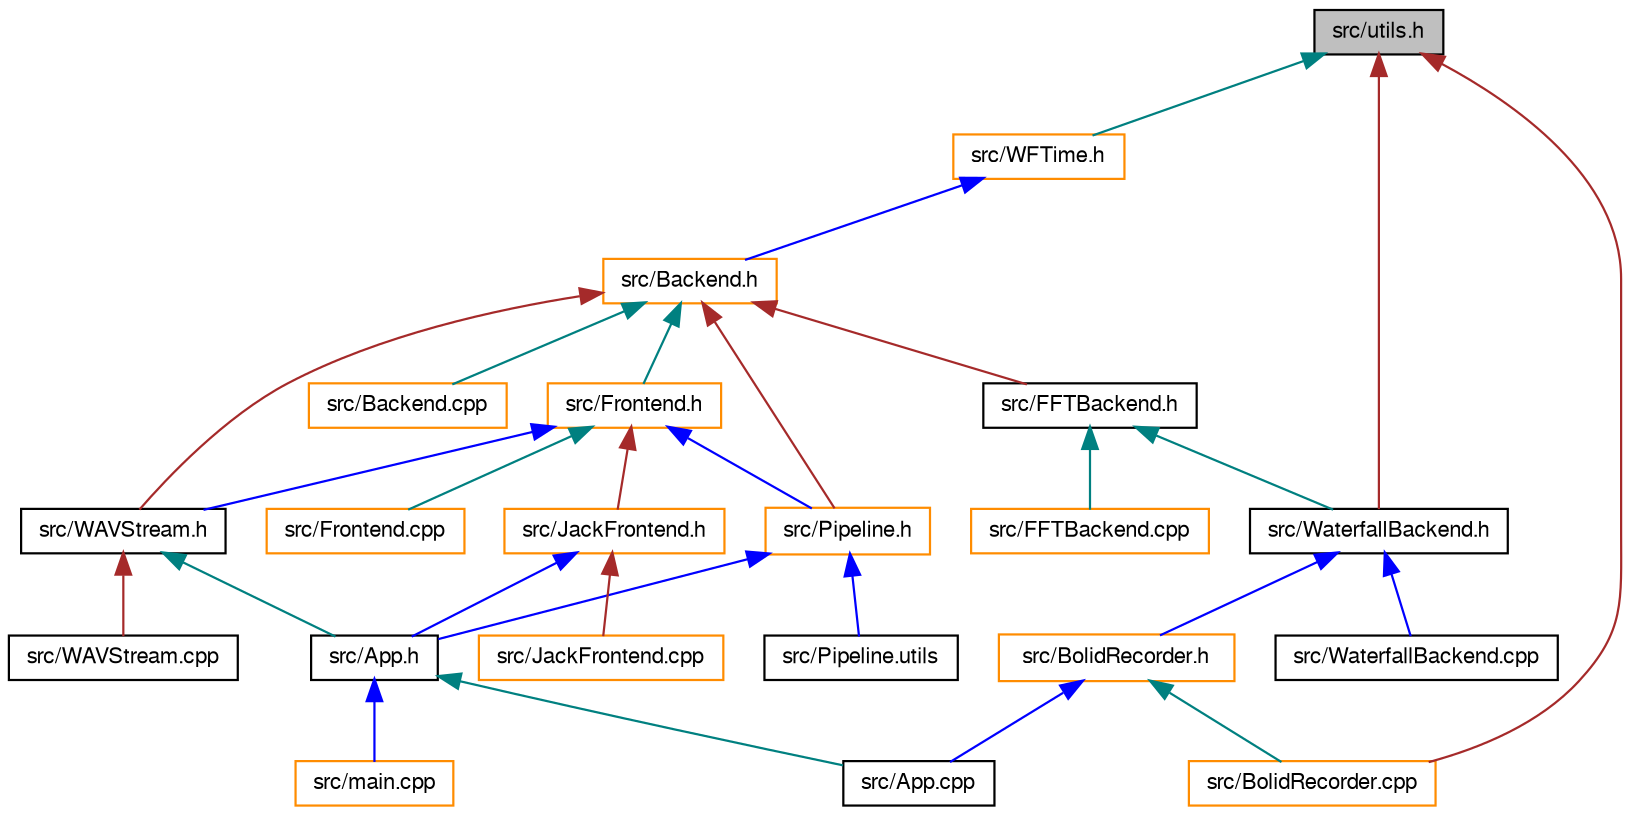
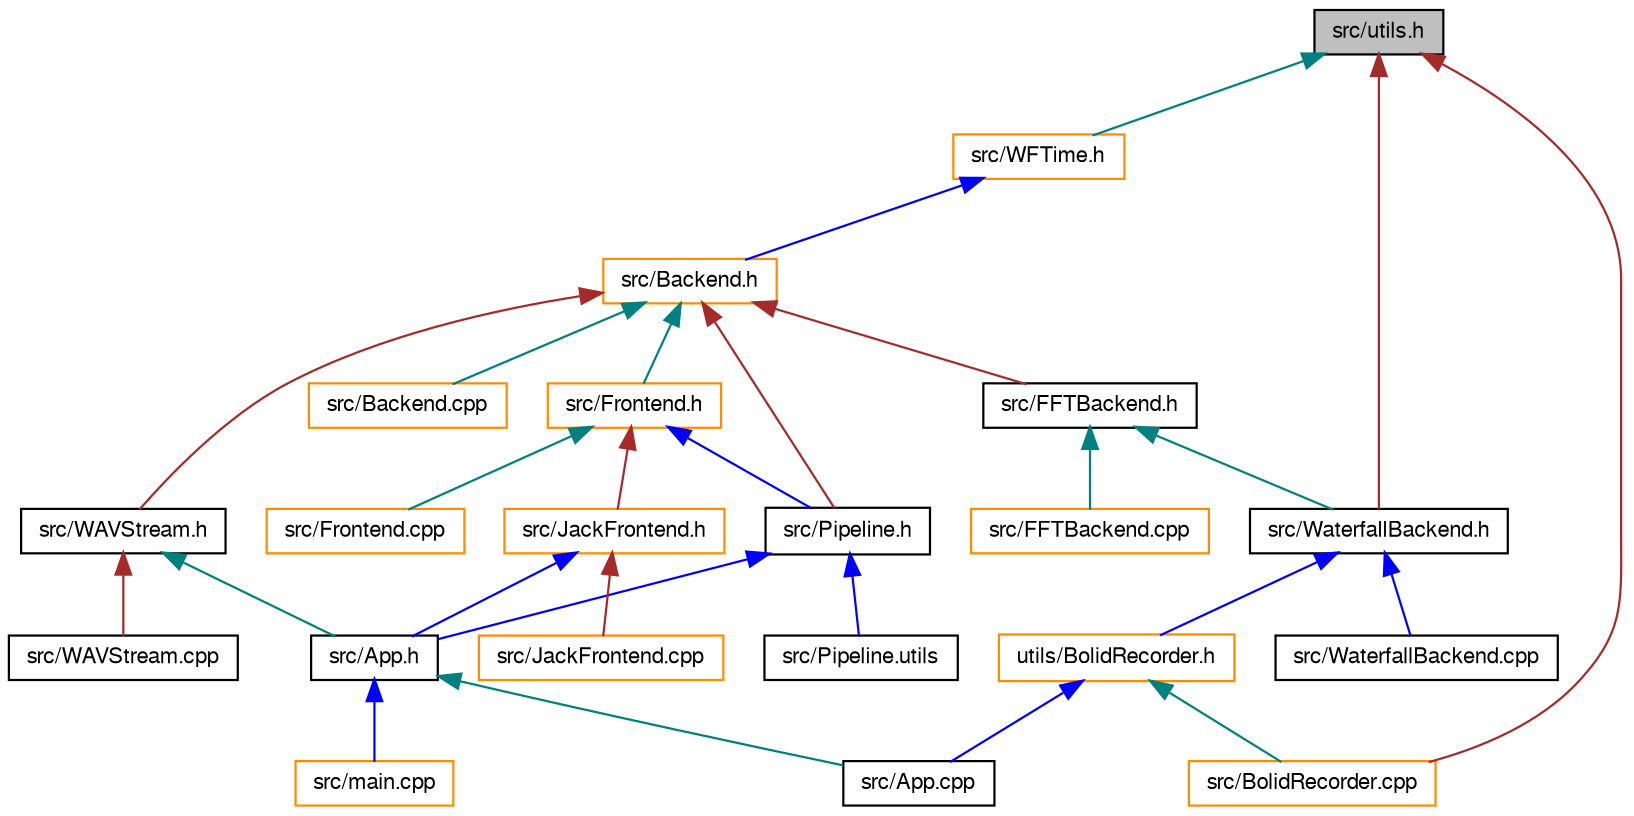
(368, 471) -> none
(848, 531) -> (848, 531)
(1117, 658) -> (1117, 658)
